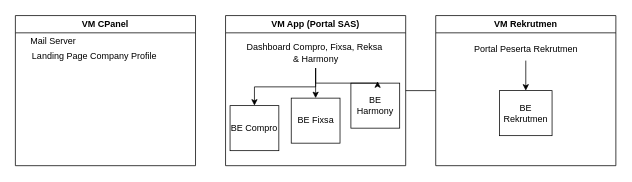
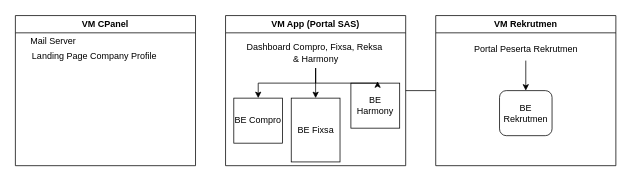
(525, 113) -> (525, 113)
(315, 120) -> (315, 130)
(254, 128) -> (258, 120)
